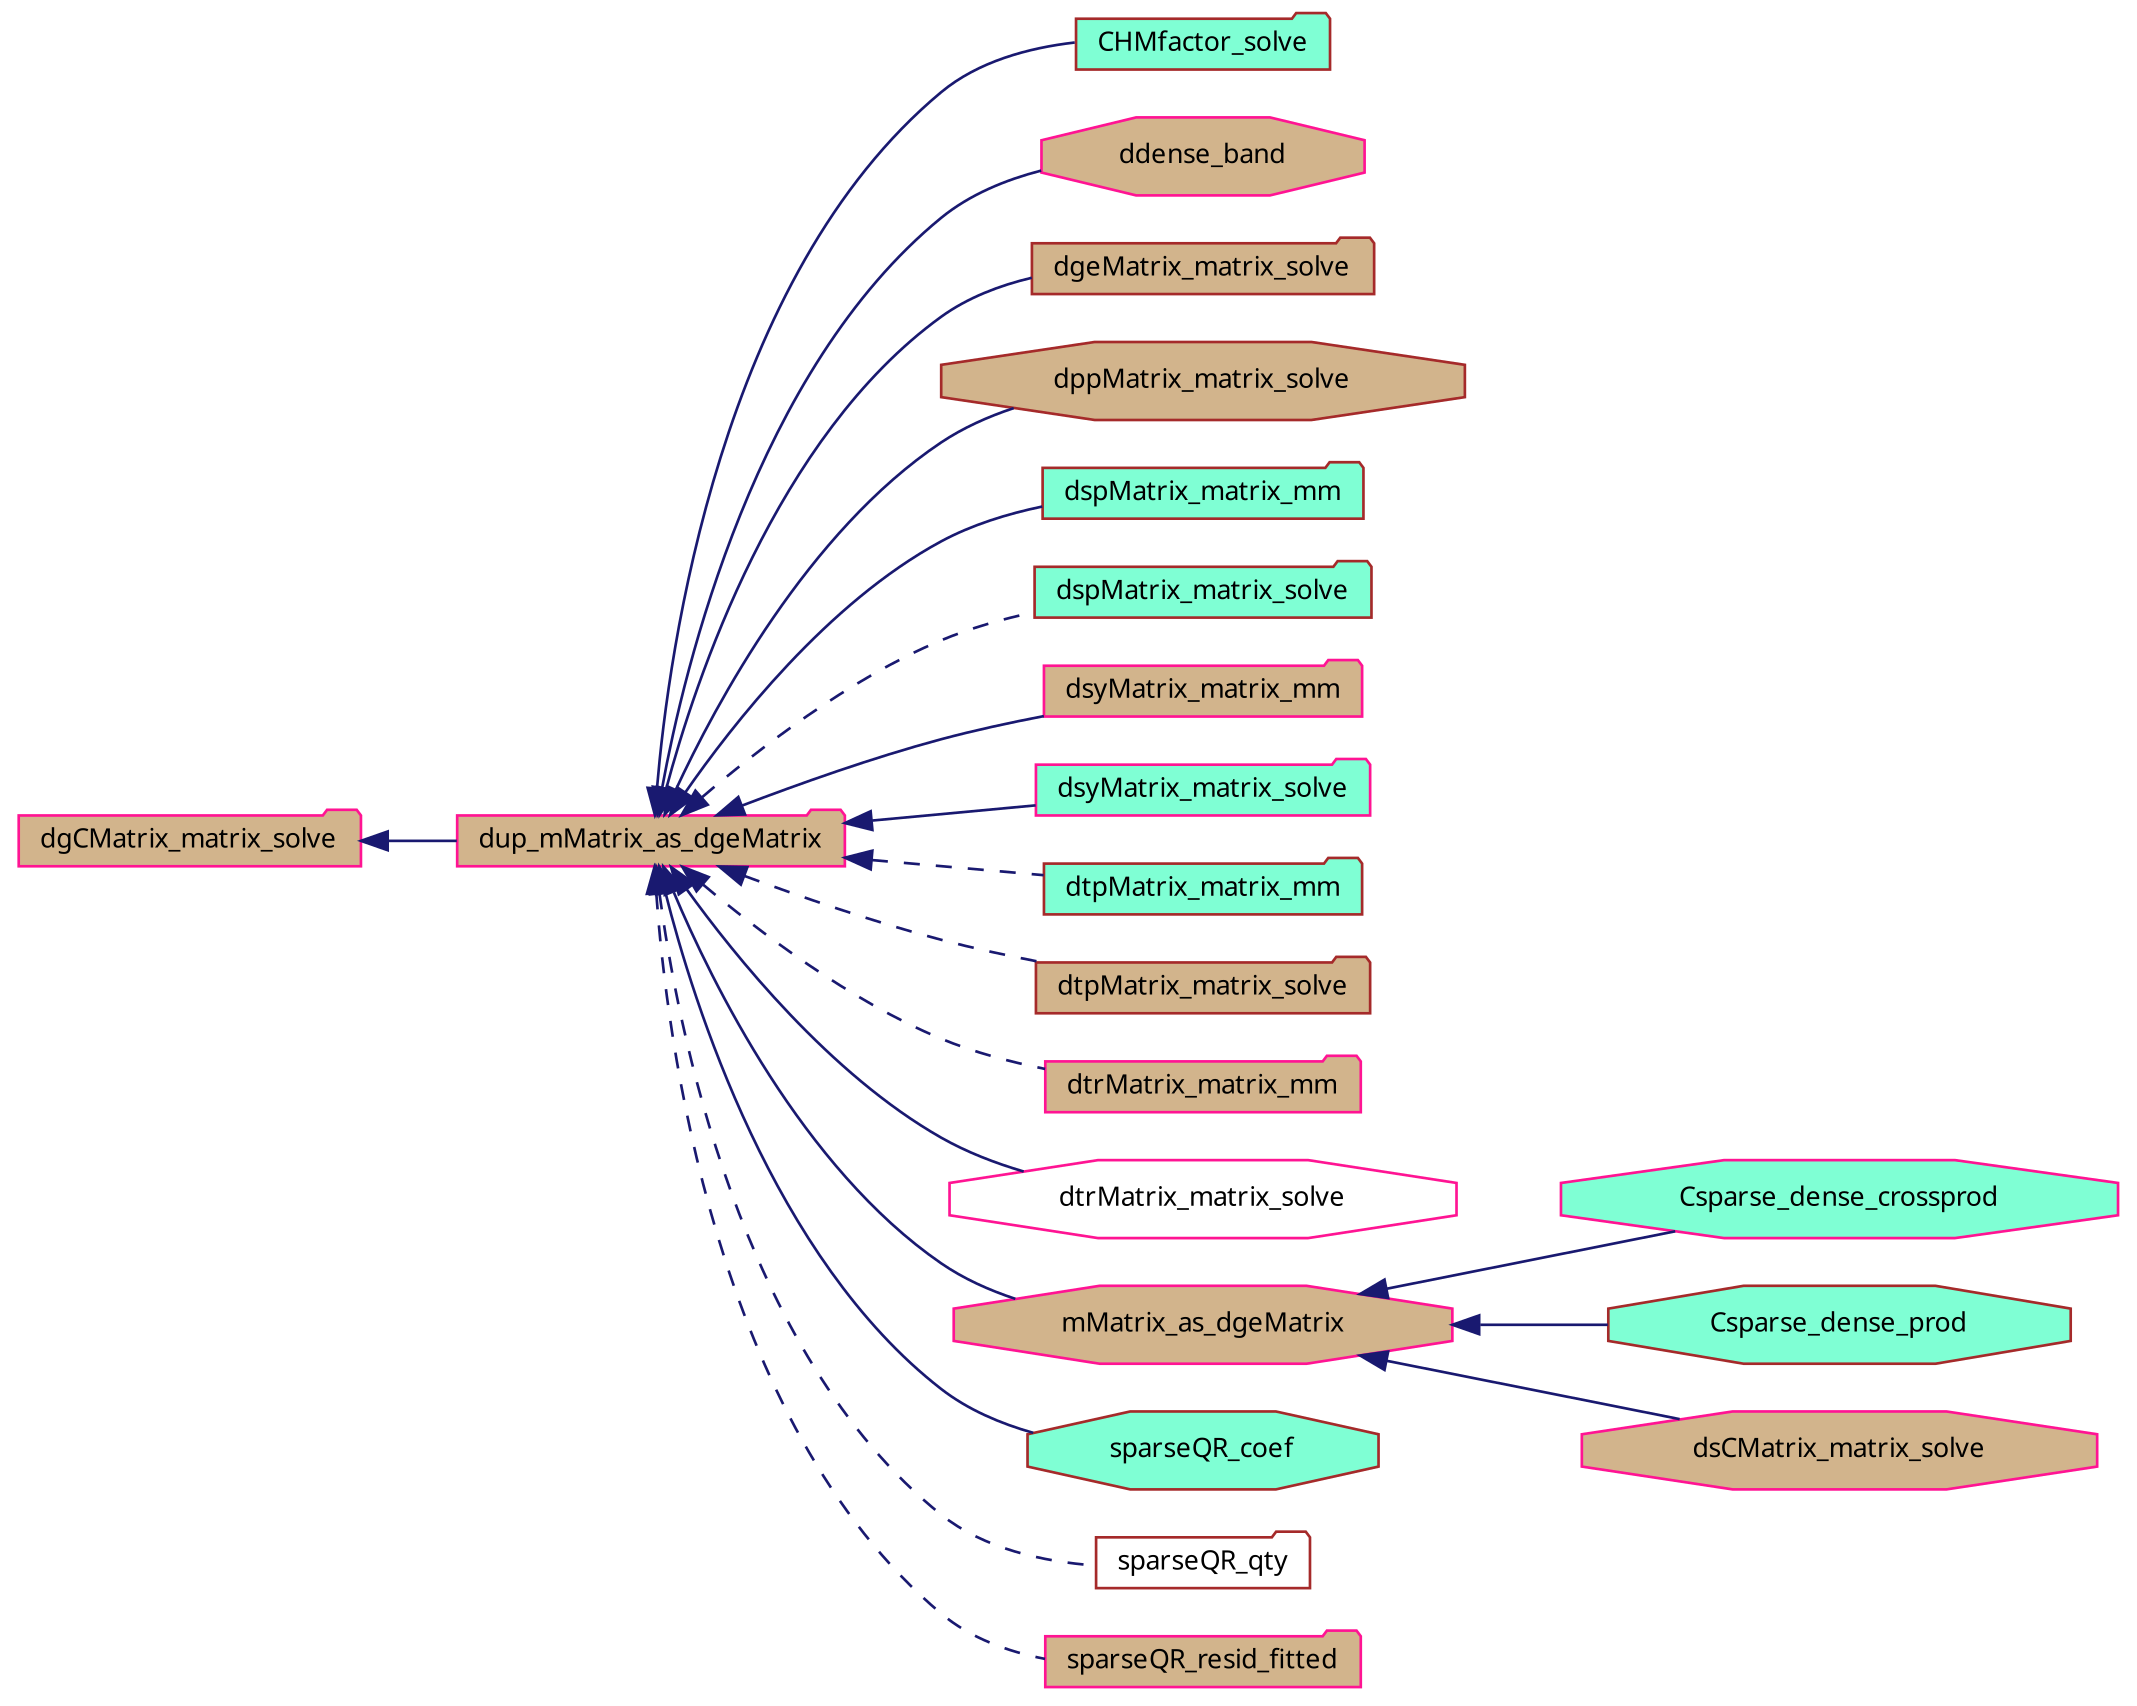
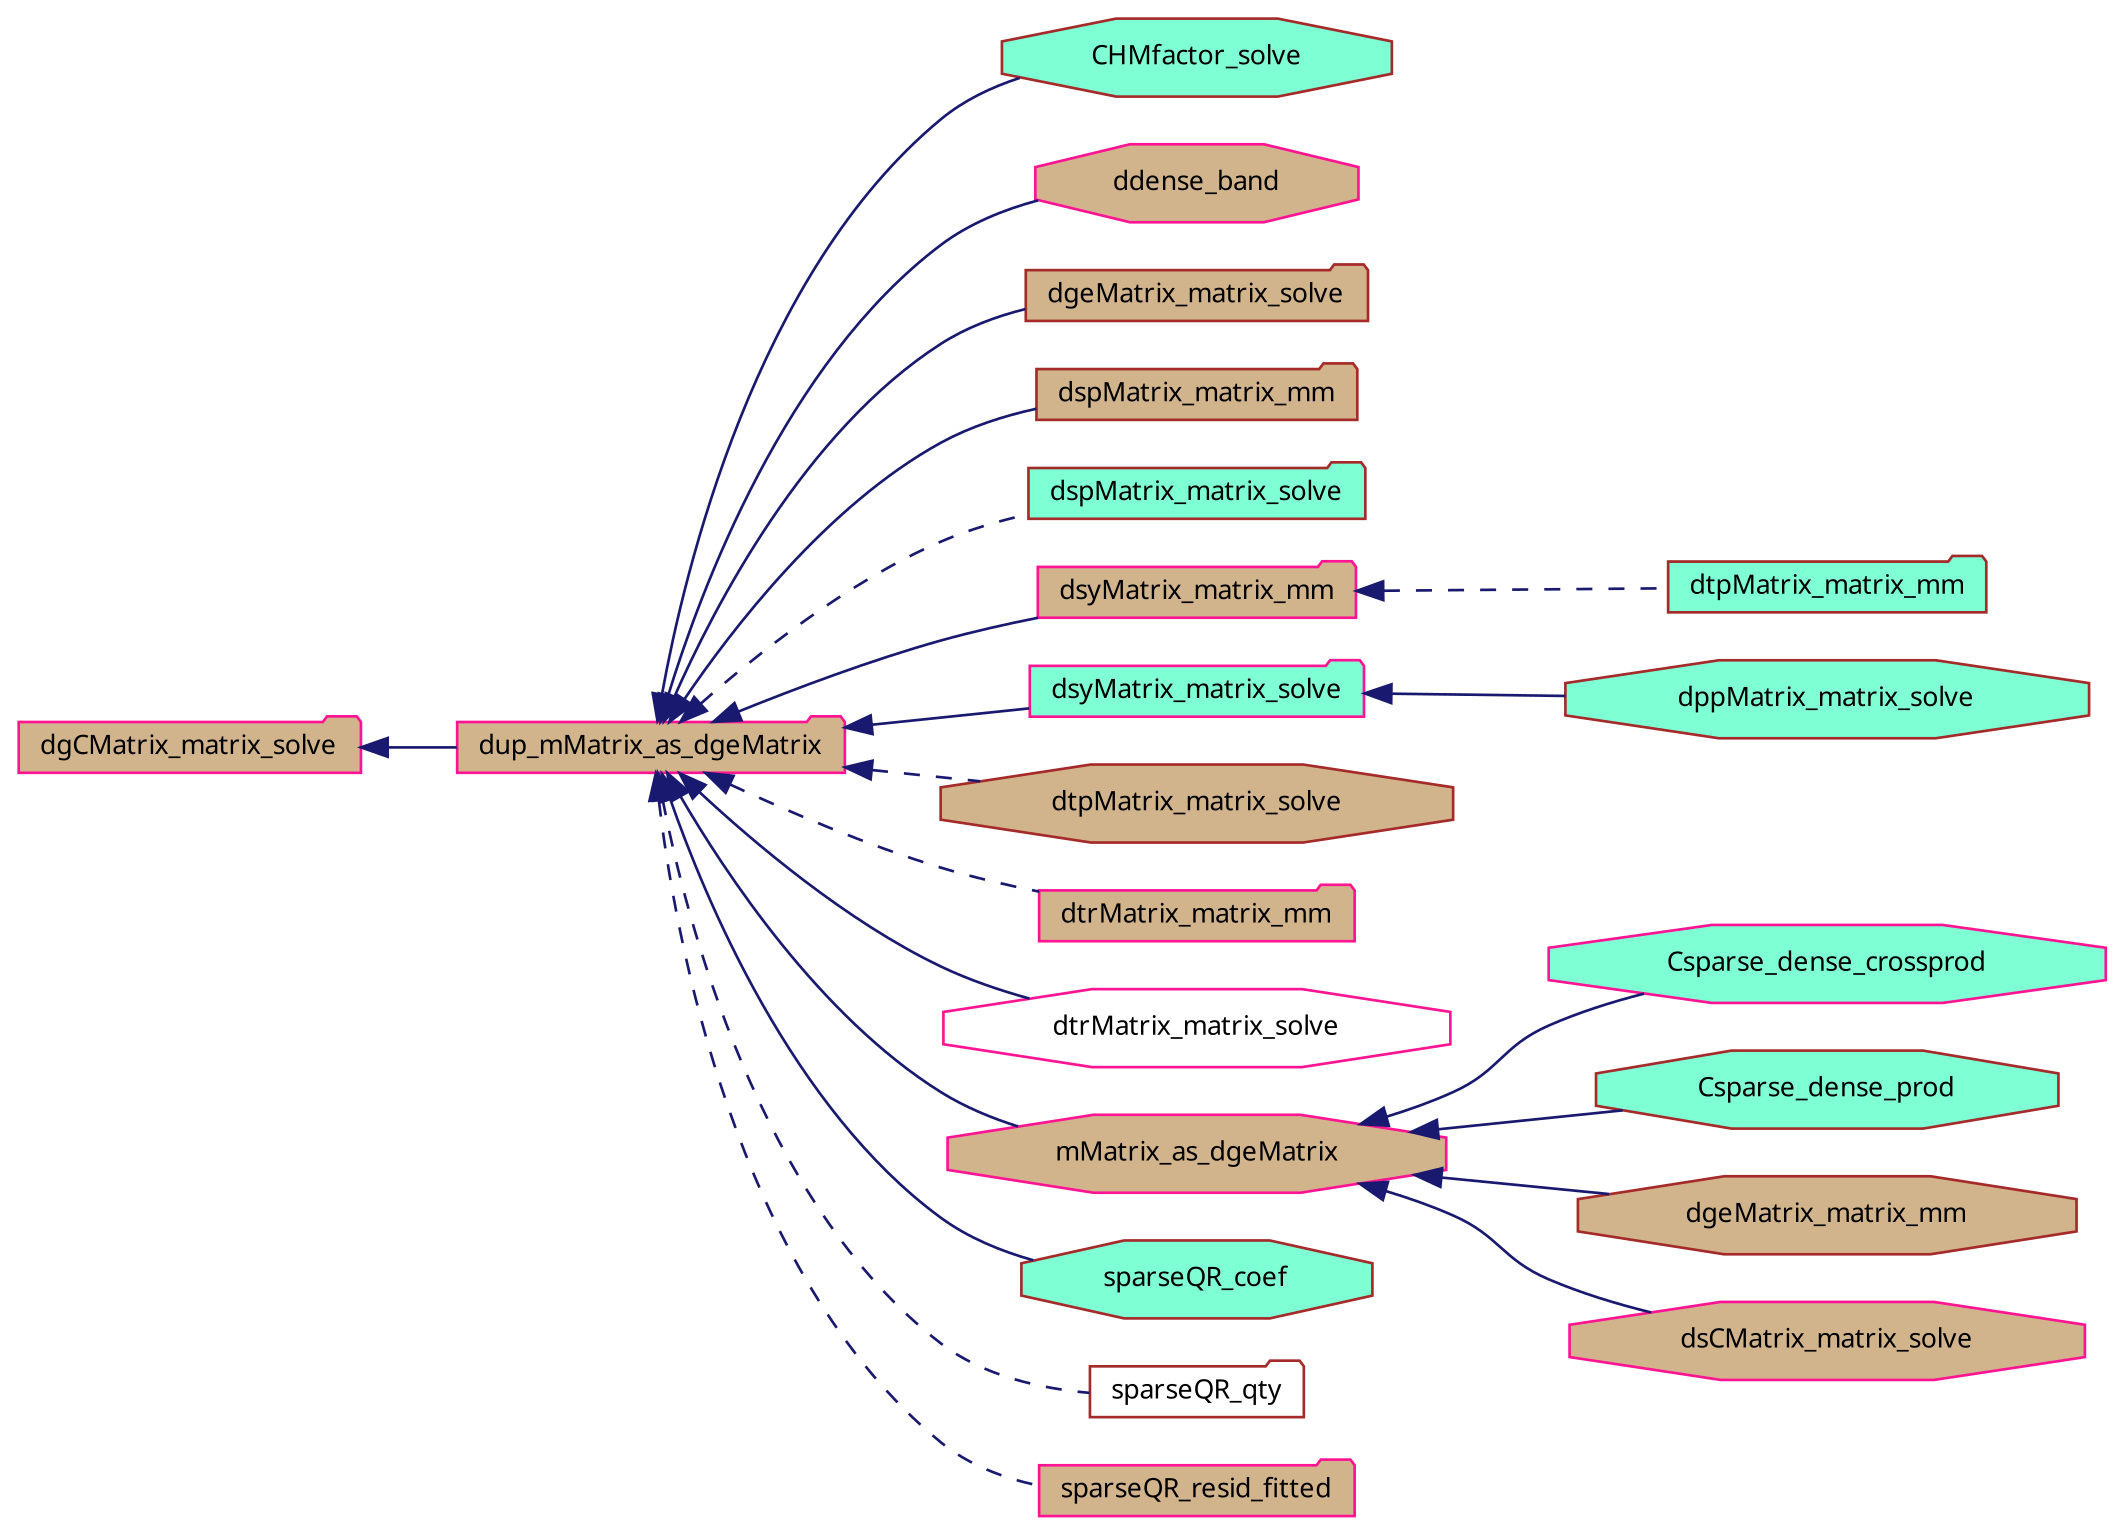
(1203, 44) -> (1197, 58)
(1203, 381) -> (1827, 699)
(1203, 493) -> (1197, 394)
(811, 567) -> (1479, 695)
(958, 868) -> (1526, 590)
(1203, 988) -> (1197, 804)
none -> (1827, 1215)
